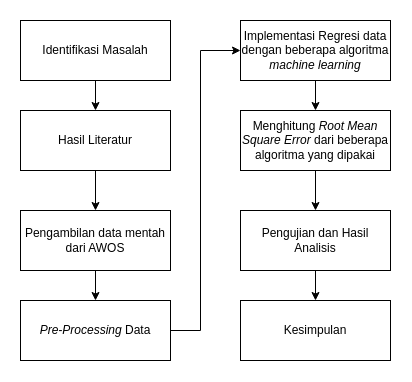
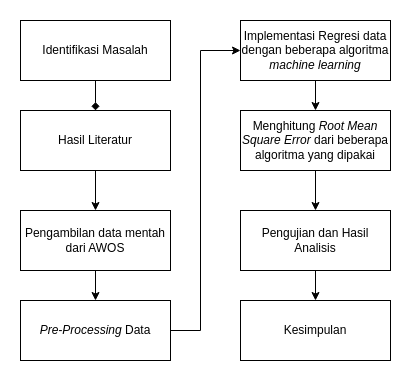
(96, 102) -> (96, 101)
